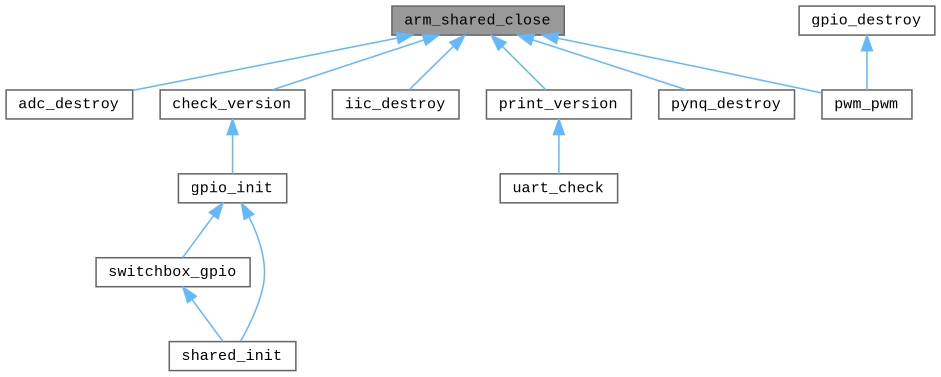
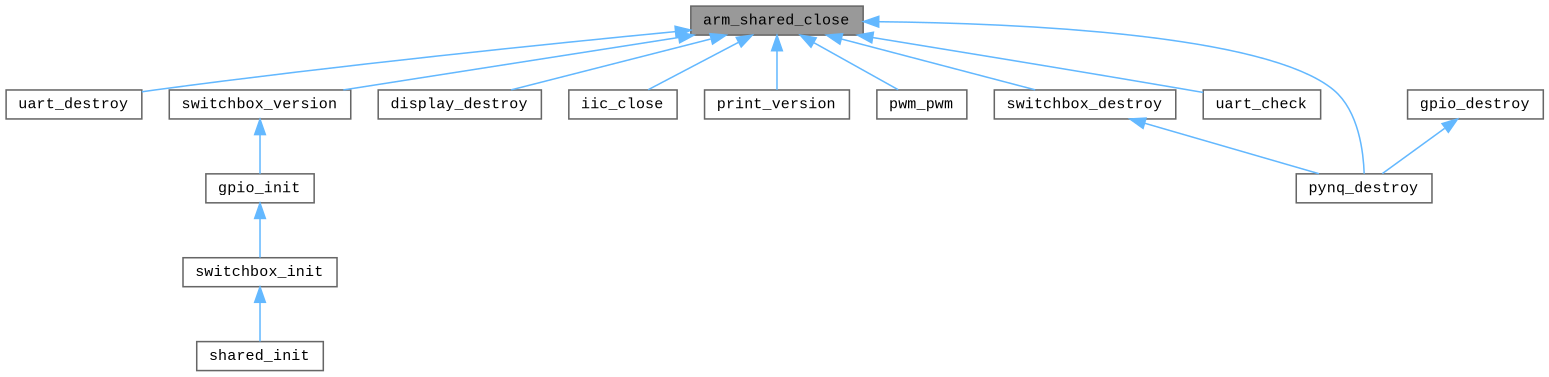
(867, 70) -> (1414, 151)
(69, 104) -> (74, 104)
(233, 104) -> (260, 104)
(396, 104) -> (623, 104)
none -> (460, 104)
none -> (1085, 104)
(559, 154) -> (1038, 65)
(173, 272) -> (260, 272)
(264, 280) -> none
